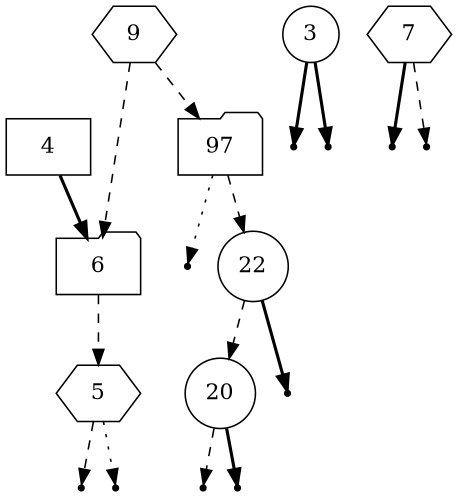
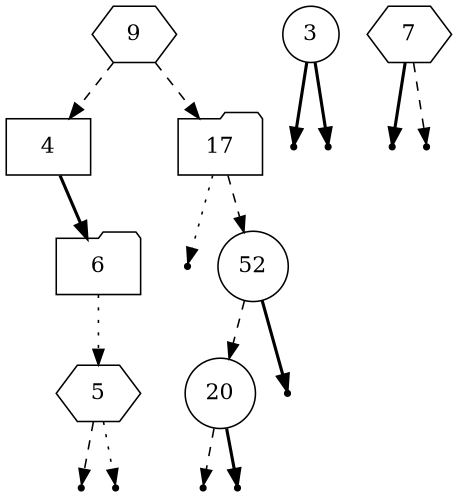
(118, 142) -> (96, 85)
(220, 147) -> (220, 147)
(253, 266) -> (253, 266)
(98, 322) -> (98, 322)
